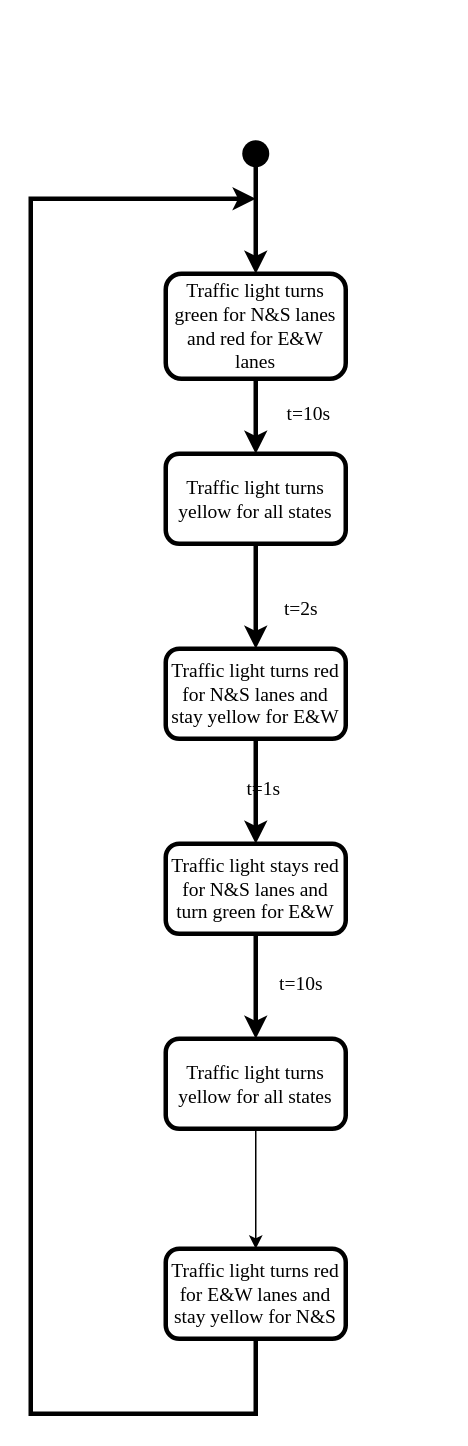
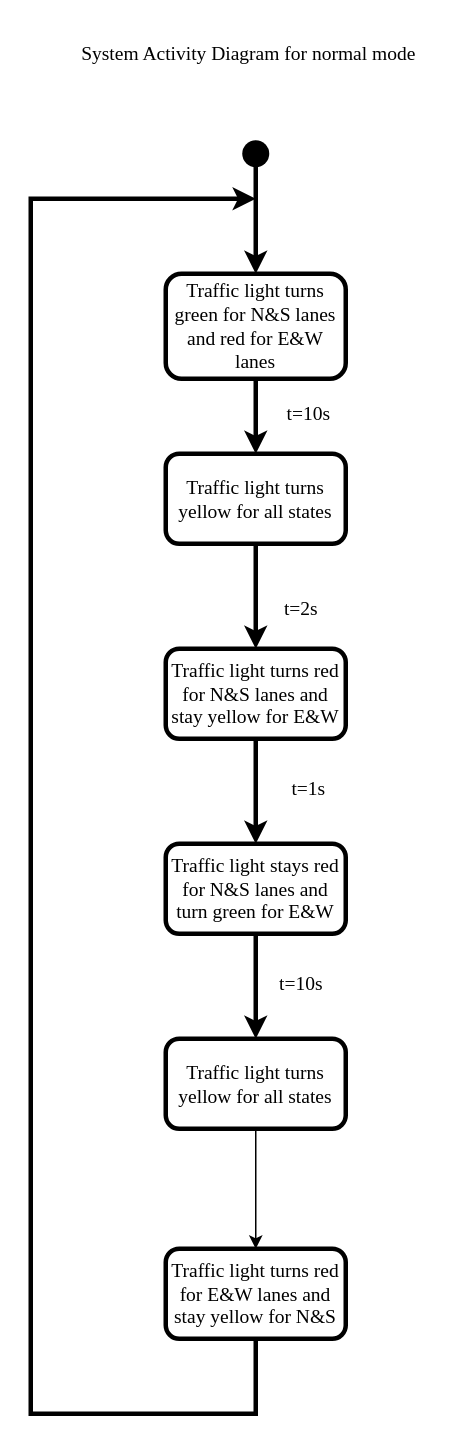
none -> (248, 53)
(263, 788) -> (308, 788)
